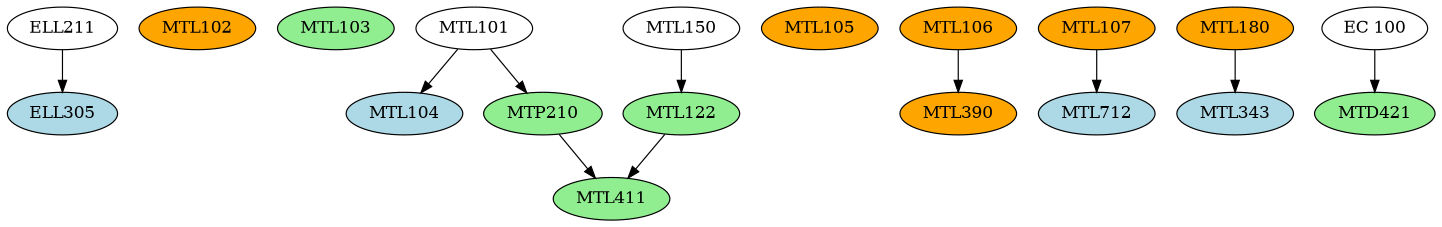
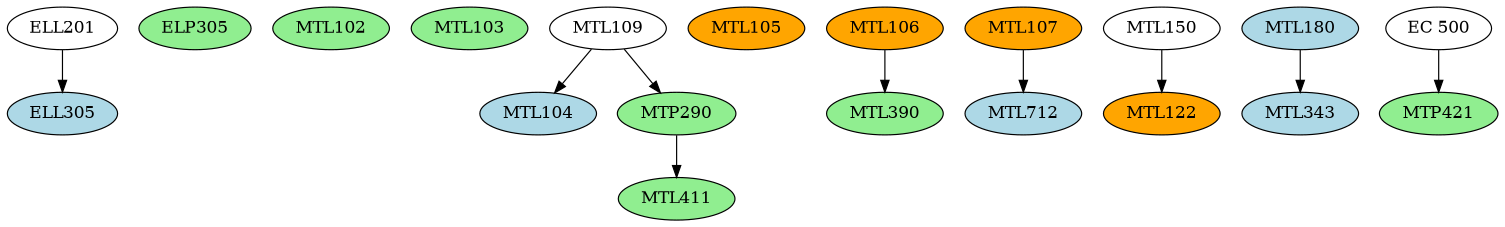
(62, 28) -> (62, 28)
none -> (195, 28)
(197, 28) -> (331, 28)
(474, 28) -> (608, 28)
(1235, 28) -> (1300, 28)
(1375, 28) -> (1439, 28)
(543, 114) -> (677, 114)
(681, 114) -> (1162, 114)
(958, 114) -> (885, 114)
(1375, 114) -> (1439, 114)
(650, 152) -> none
